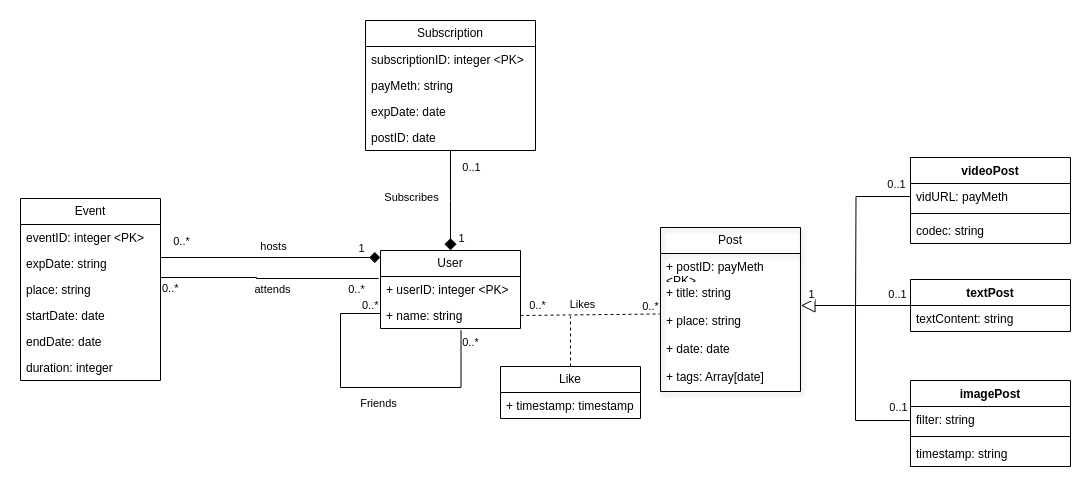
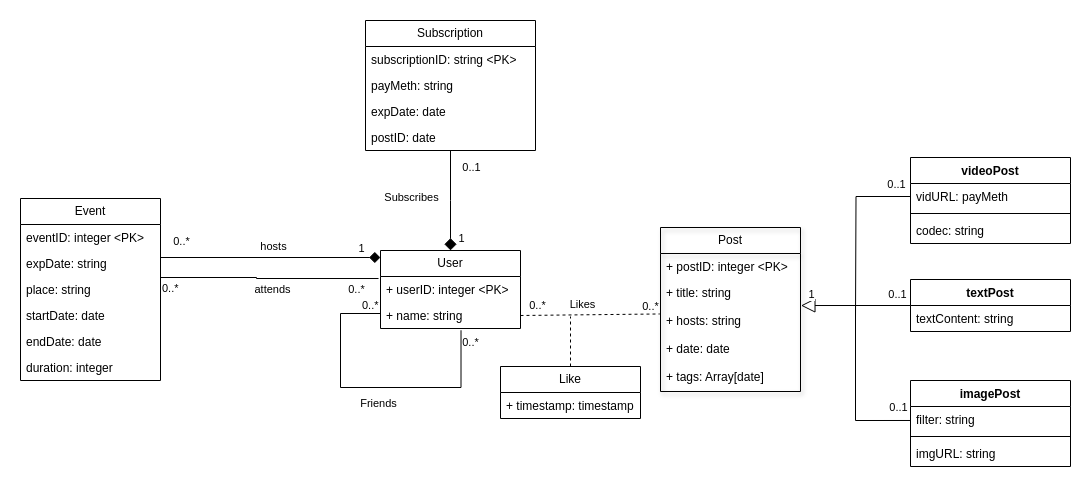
(452, 68) -> (452, 68)
(732, 275) -> (732, 275)
(709, 322) -> (711, 322)
(967, 455) -> (957, 455)
